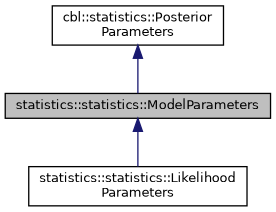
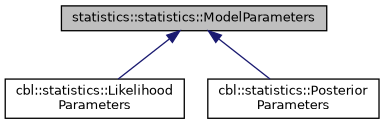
(138, 76) -> (244, 59)
(138, 186) -> (95, 99)
